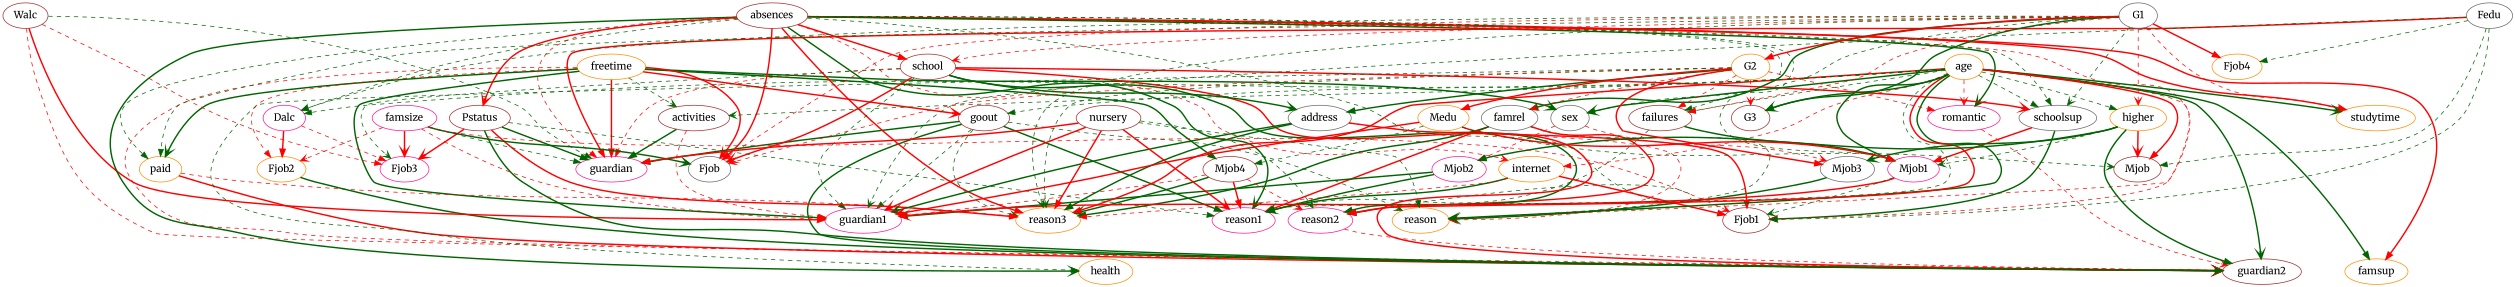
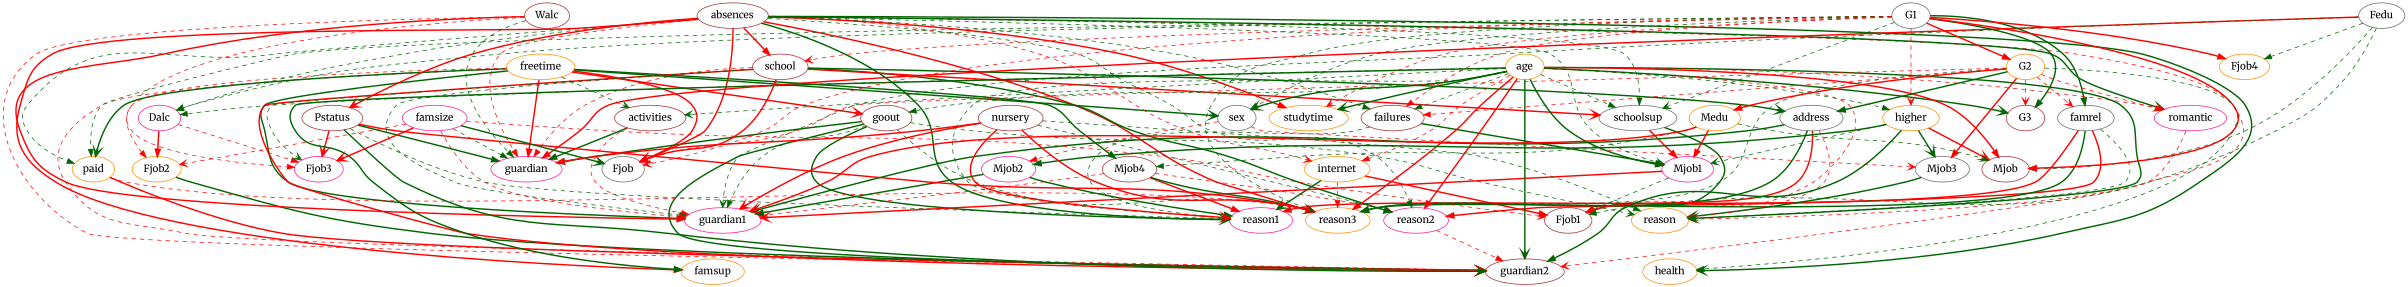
none -> (2172, 69)
